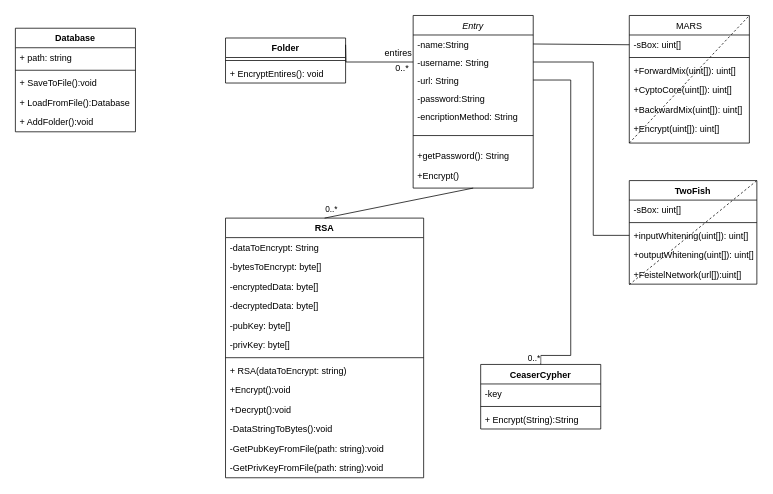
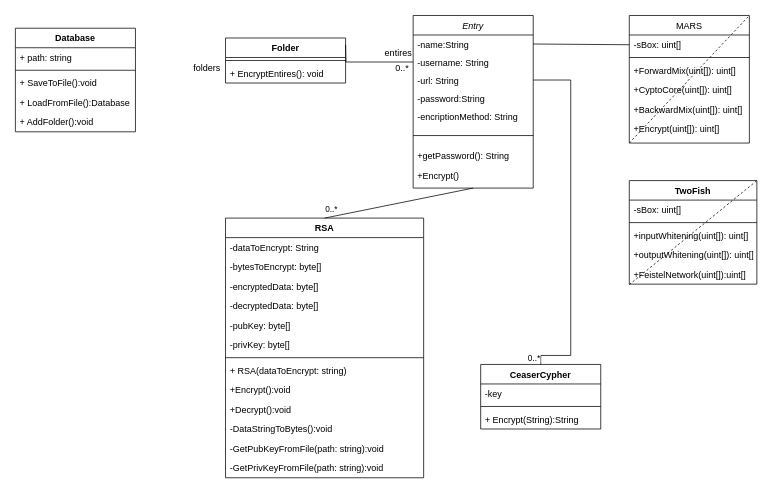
none -> (207, 68)
(593, 135) -> none
(700, 275) -> (703, 275)
